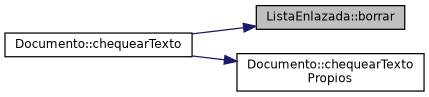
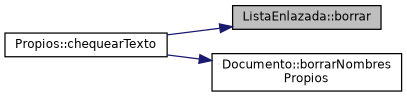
(99, 45) -> (86, 45)
(331, 72) -> (307, 72)
